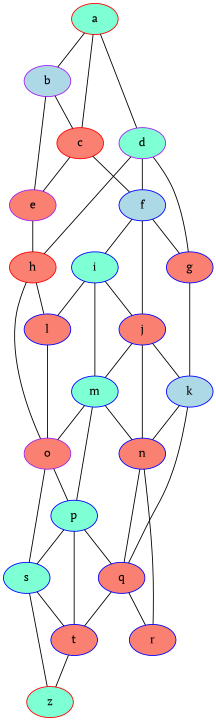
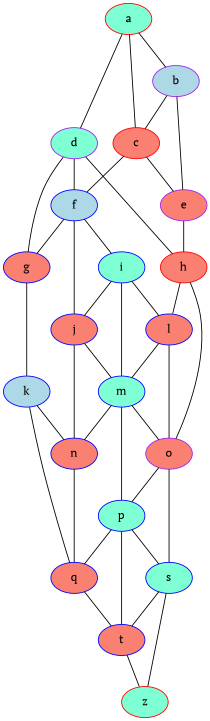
none -> (145, 361)
(166, 361) -> none
(153, 640) -> none
